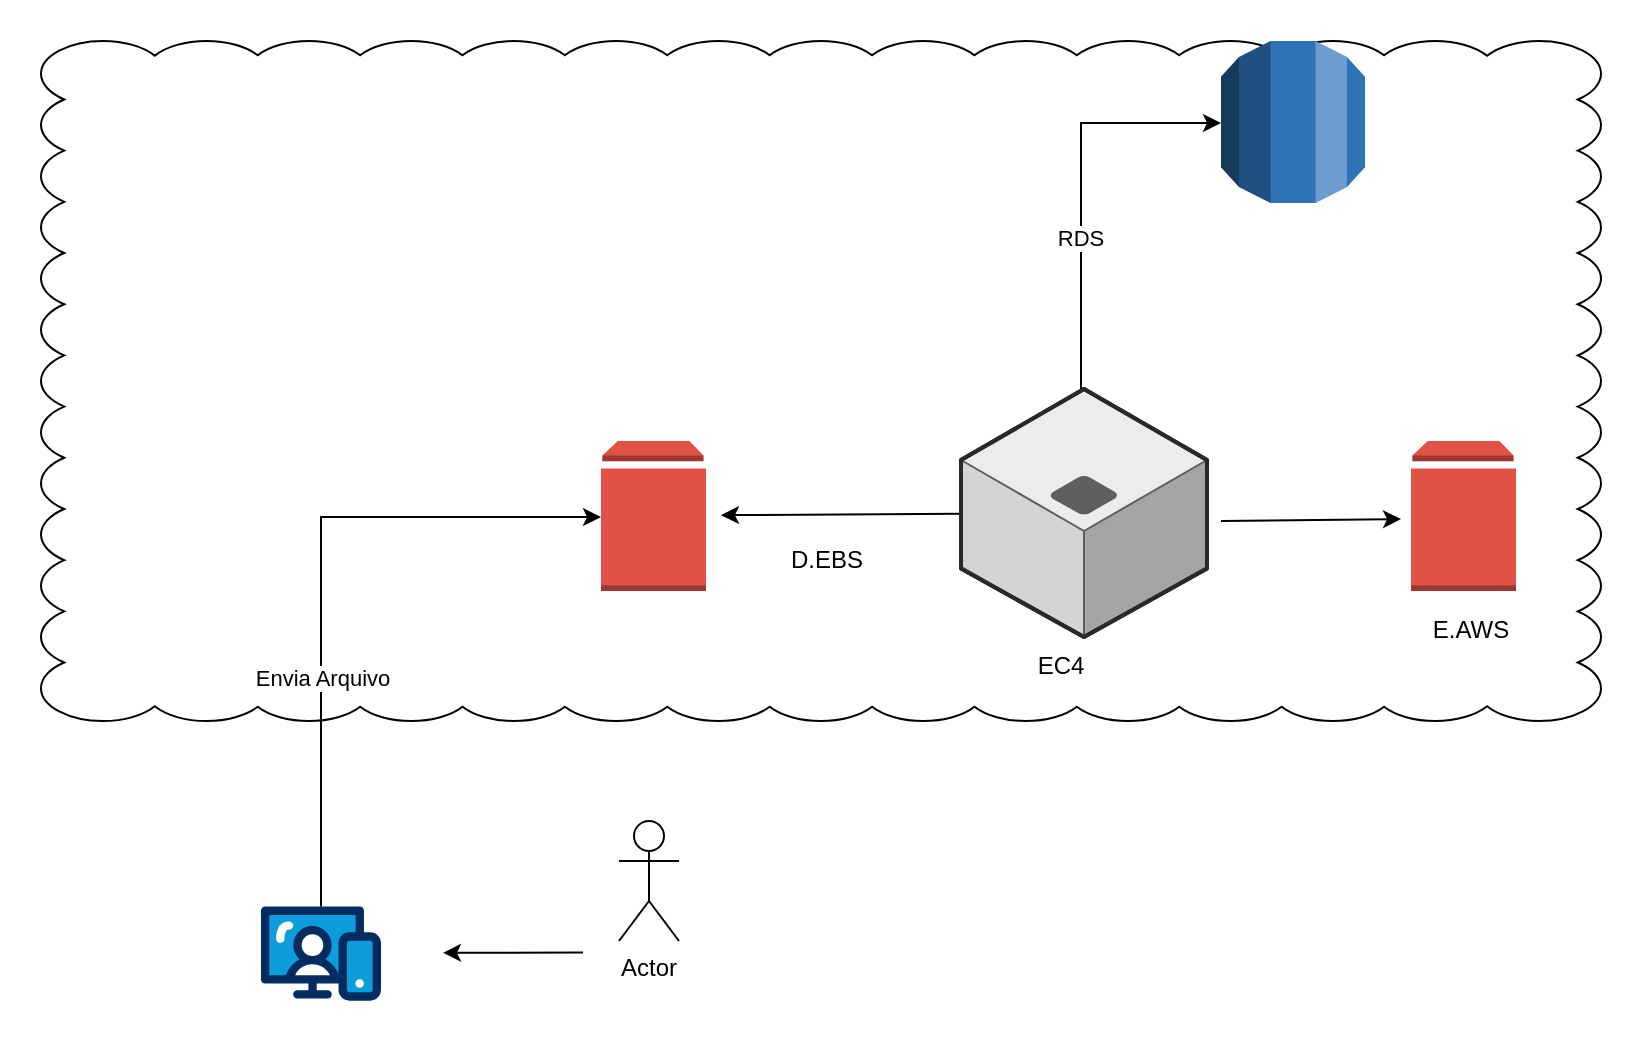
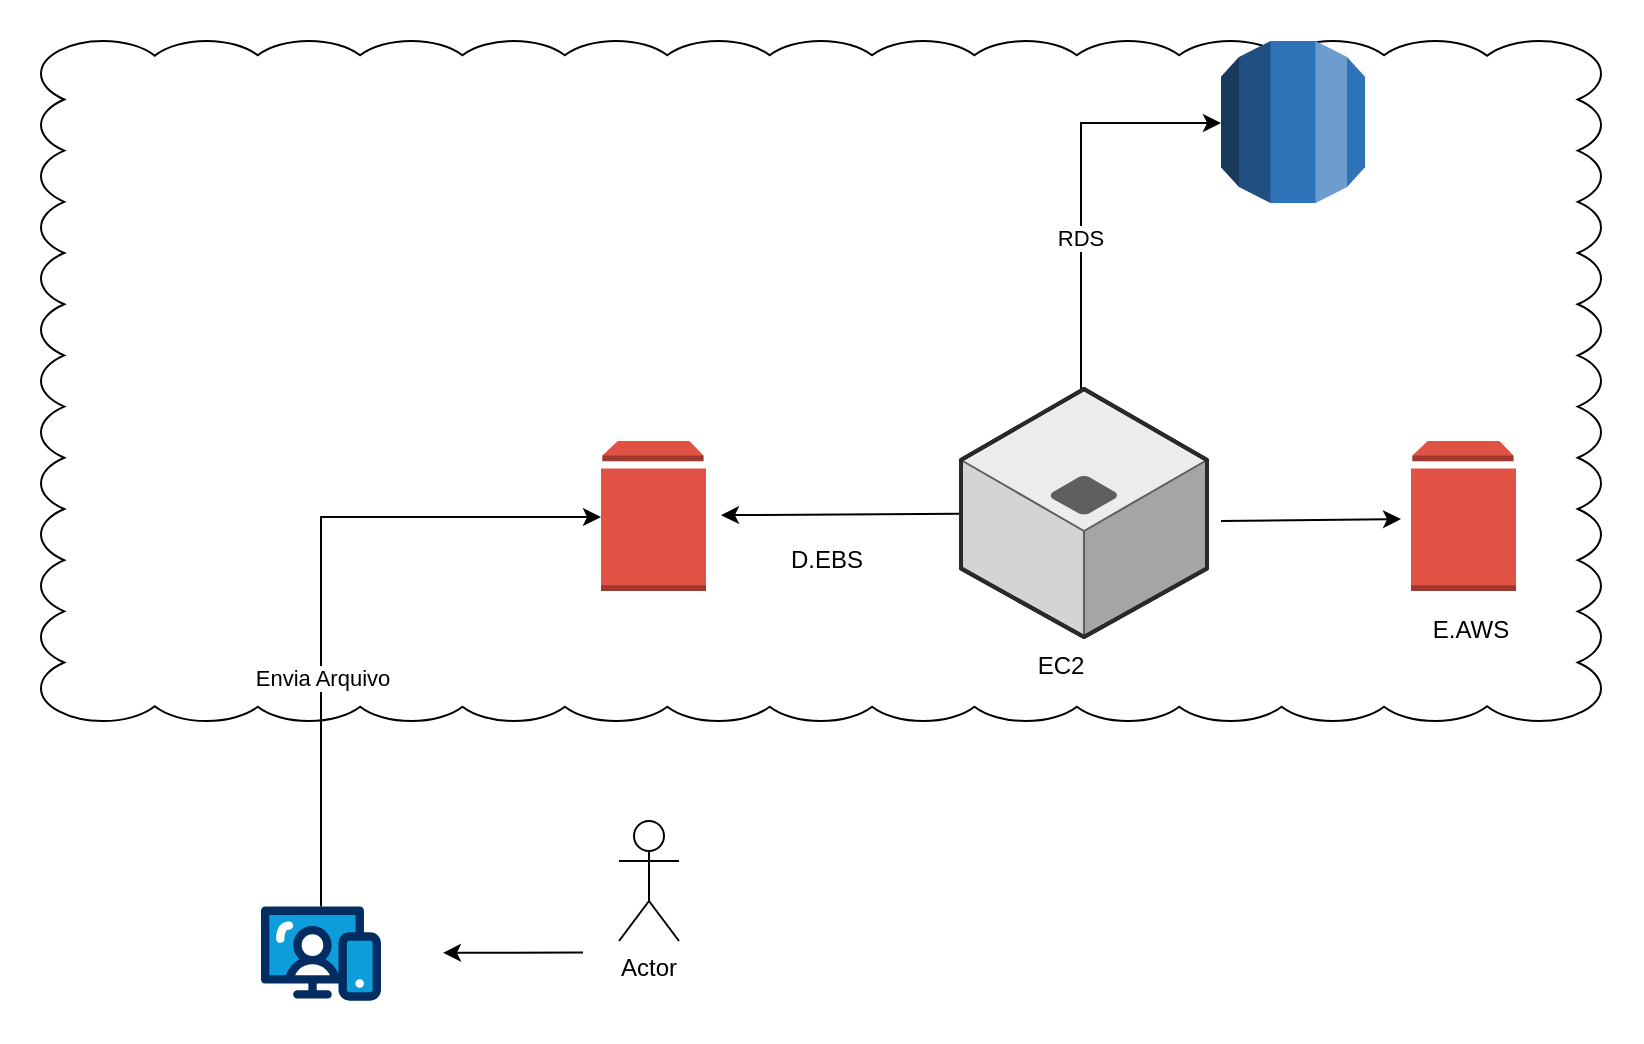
(1062, 667) -> (1062, 667)
